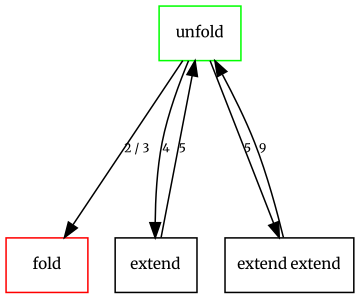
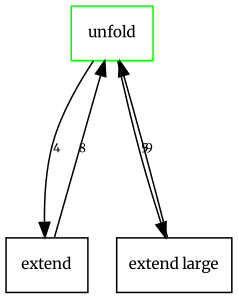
(183, 149) -> (83, 149)
(47, 265) -> none
(289, 265) -> (174, 265)
